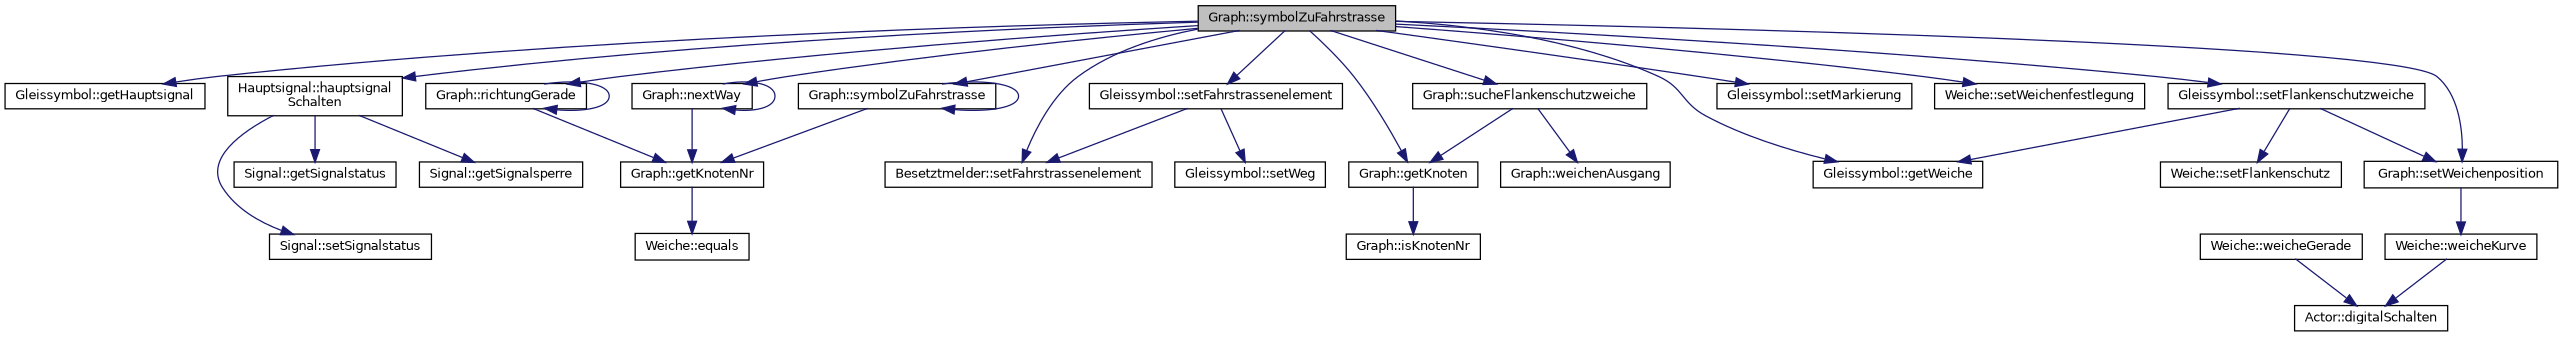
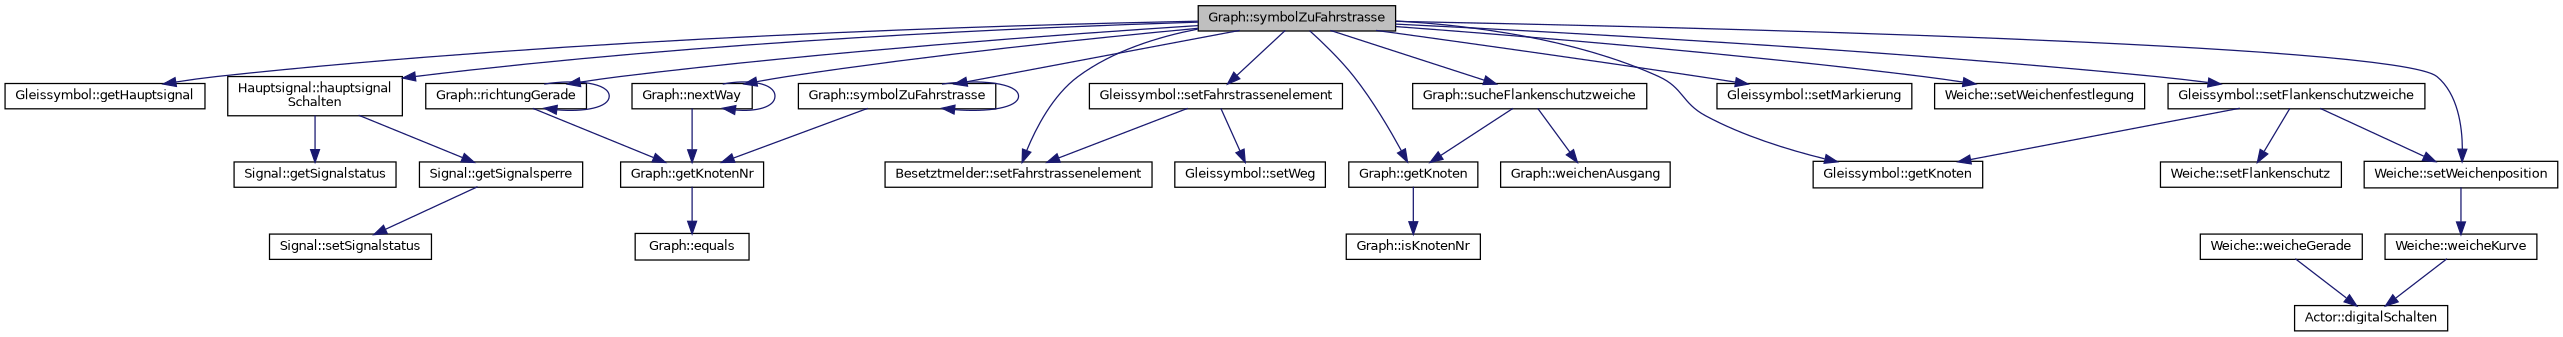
(1898, 175) -> (1898, 175)
(2461, 175) -> (2461, 175)
(218, 176) -> (432, 208)
(692, 247) -> (692, 247)
